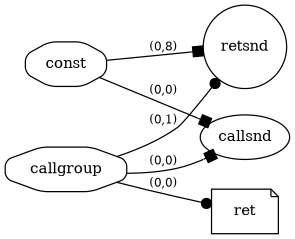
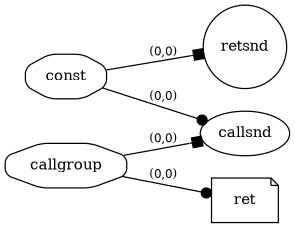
(163, 47) -> (163, 52)
(149, 98) -> (150, 103)
(172, 131) -> none
